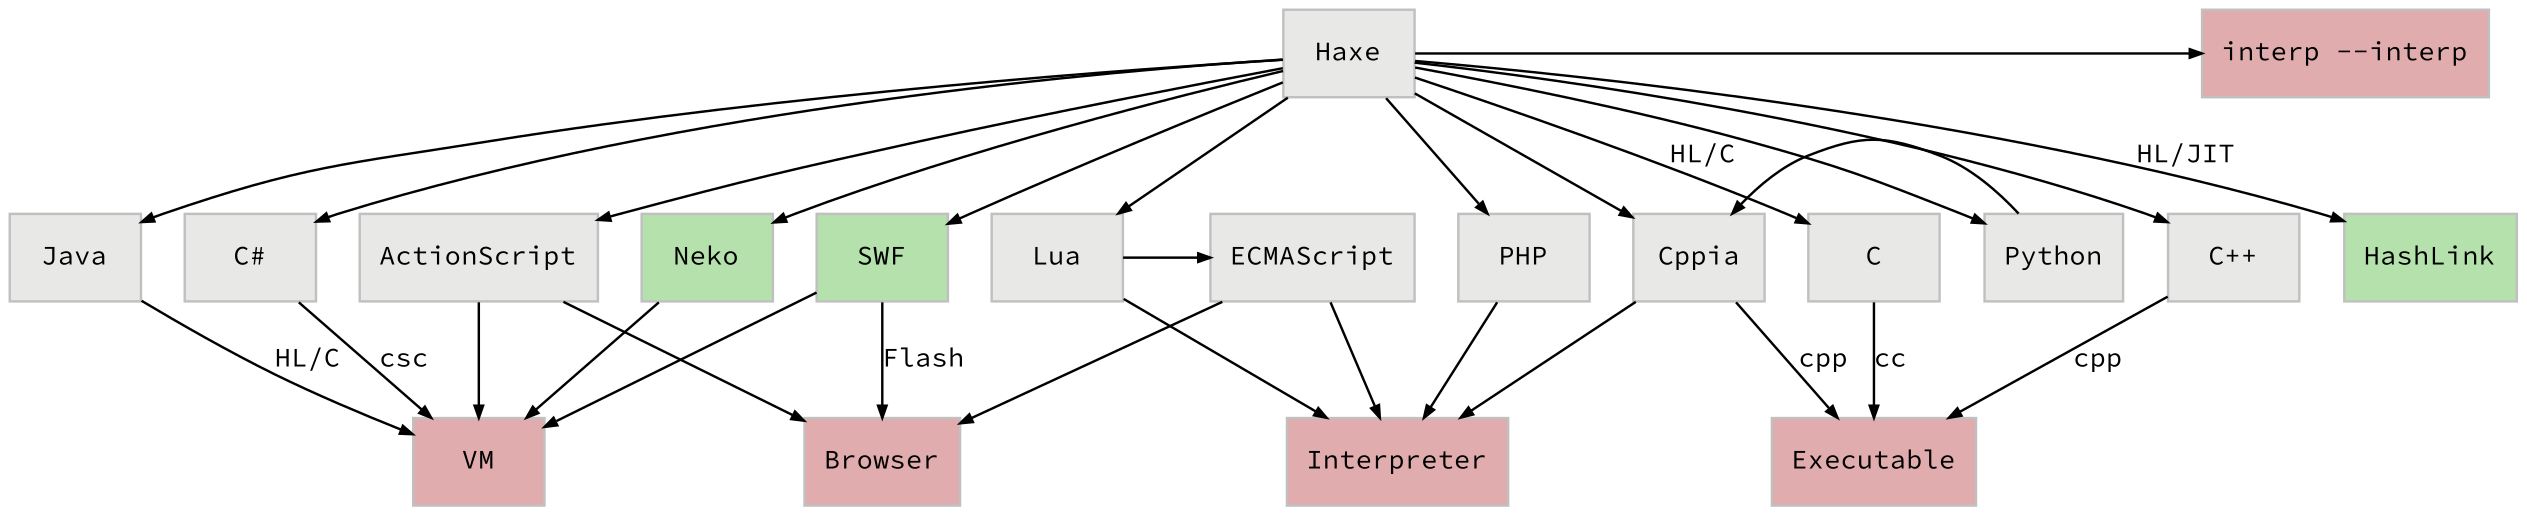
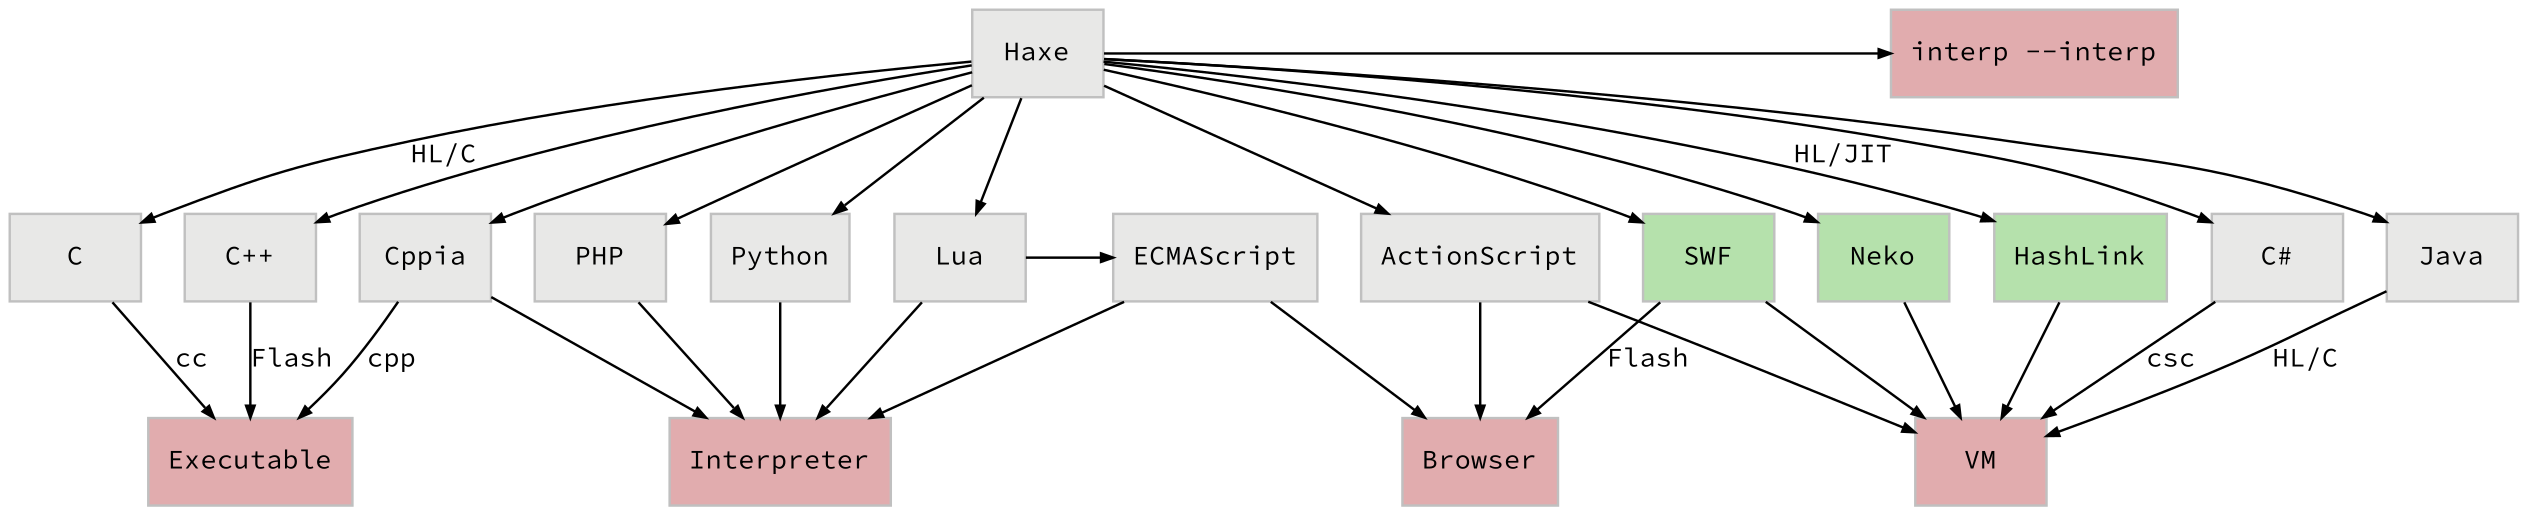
(1834, 146) -> (780, 354)
none -> (2033, 354)
(2099, 360) -> (292, 360)
